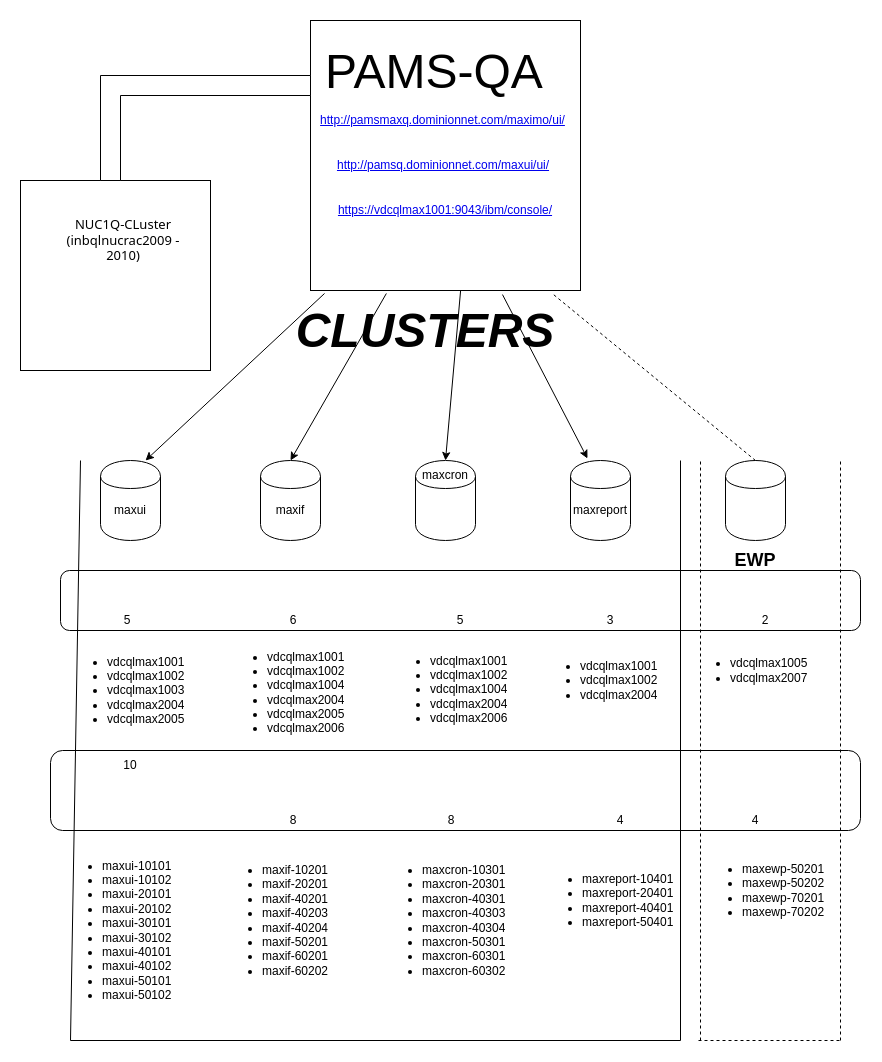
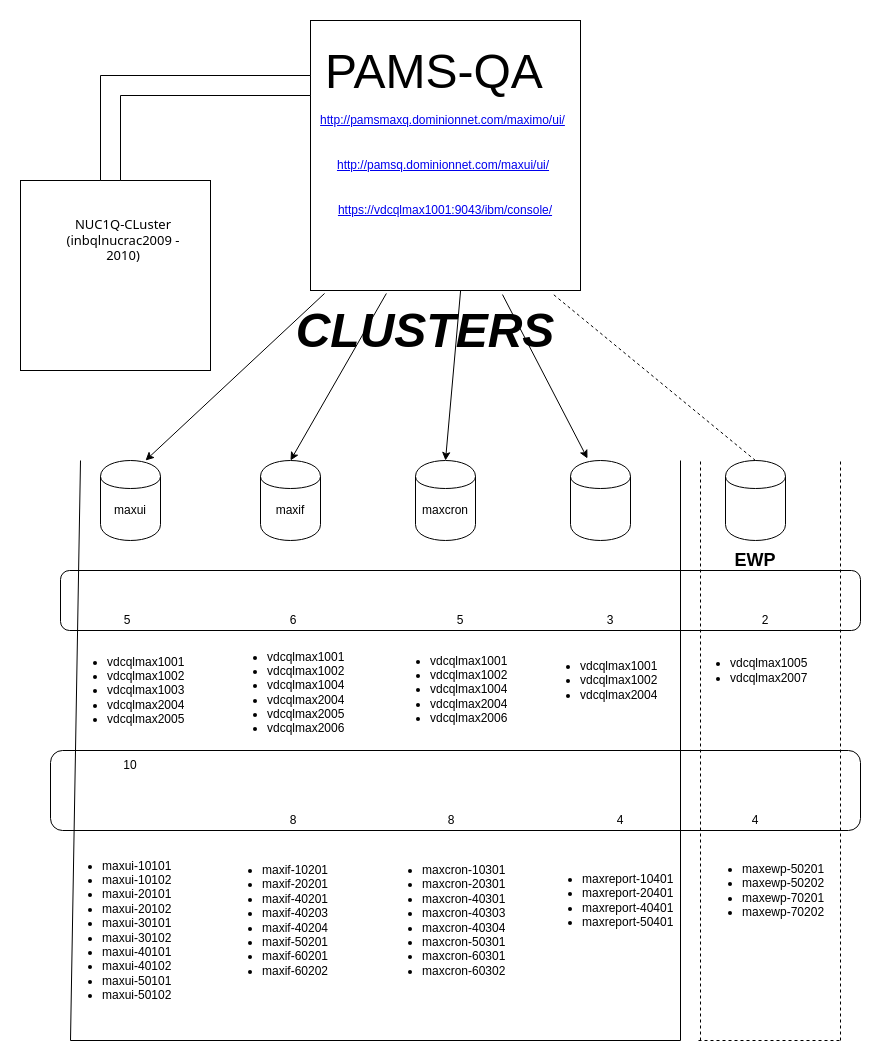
(446, 476) -> (446, 511)
(601, 511) -> none
